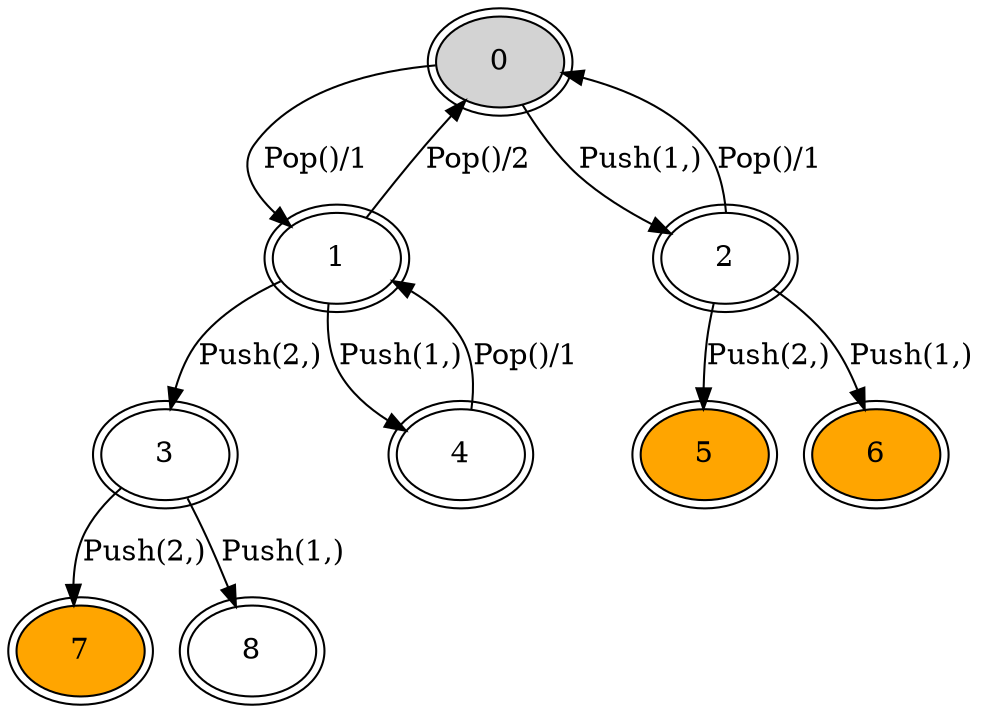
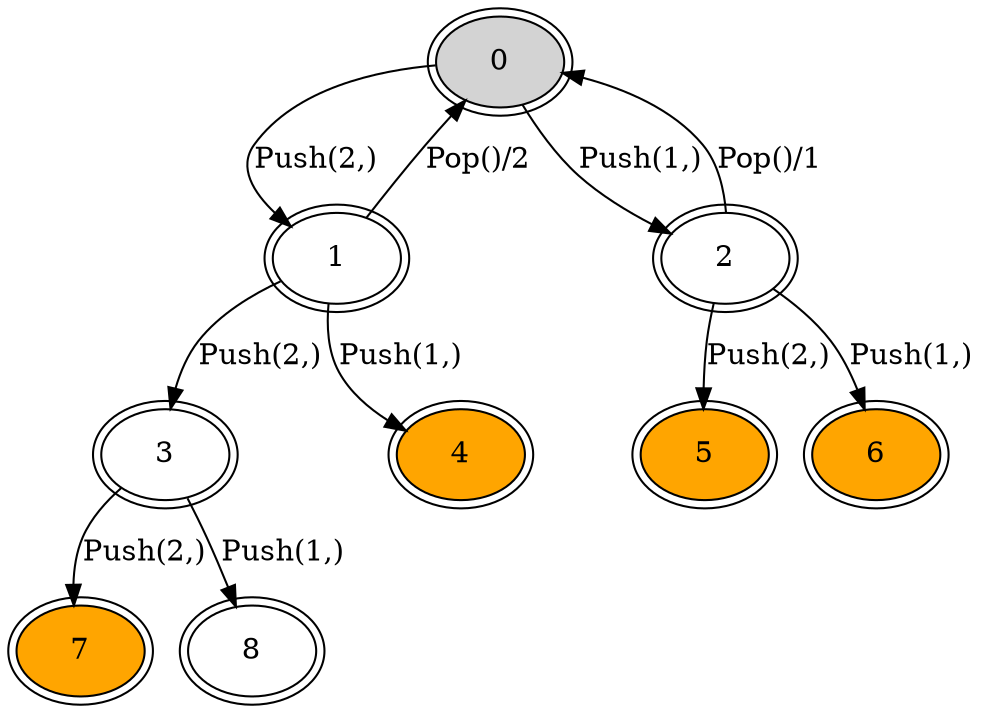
(316, 160) -> (316, 160)
(462, 340) -> none
(461, 455) -> (461, 455)
